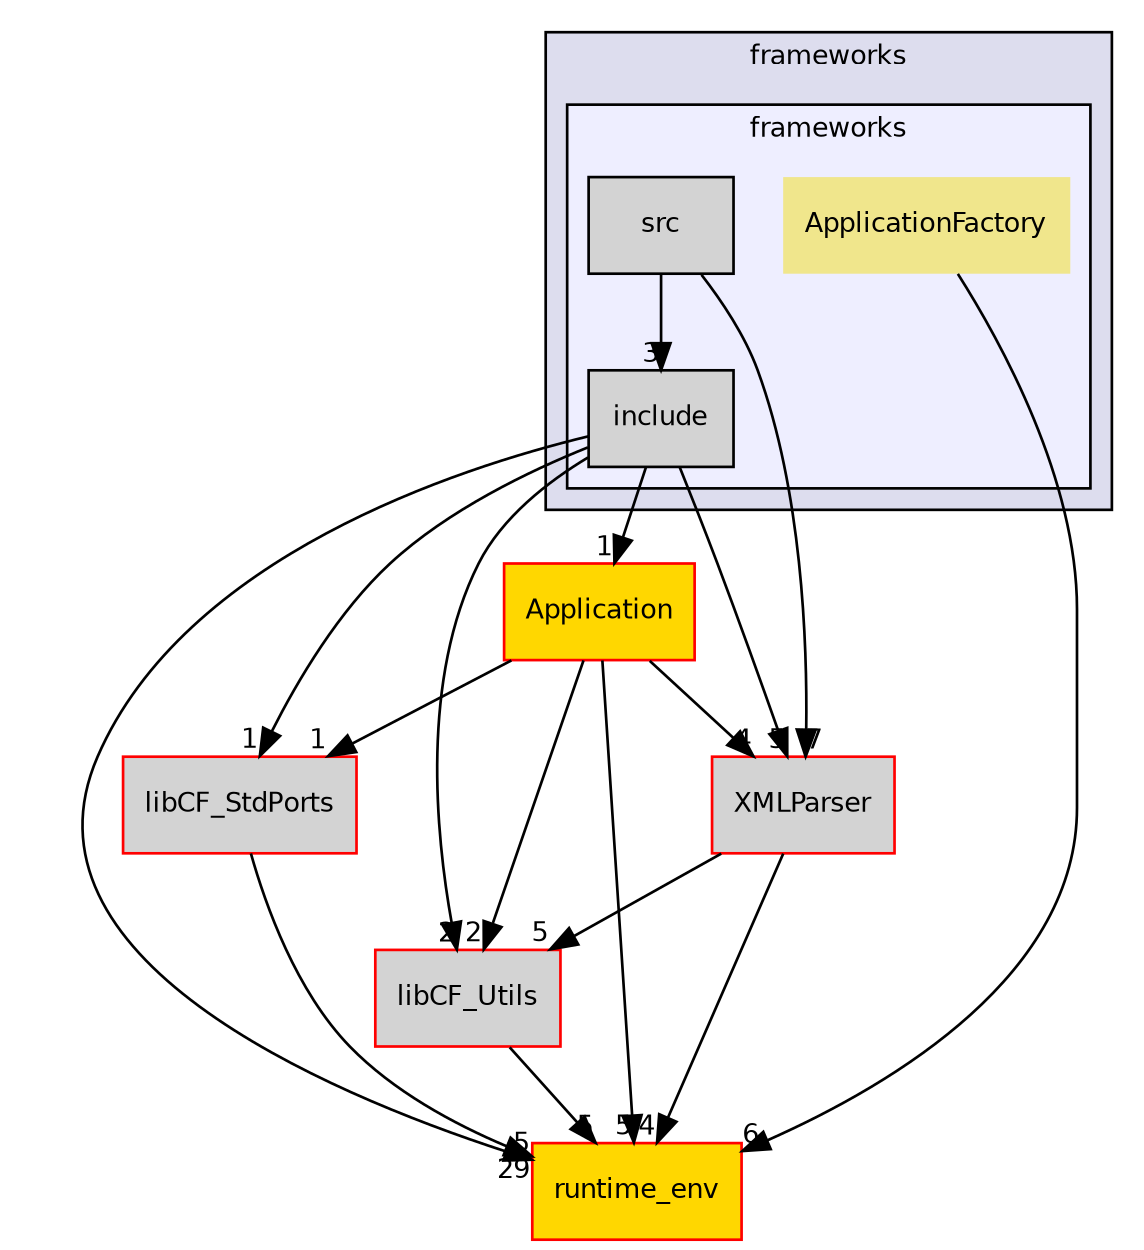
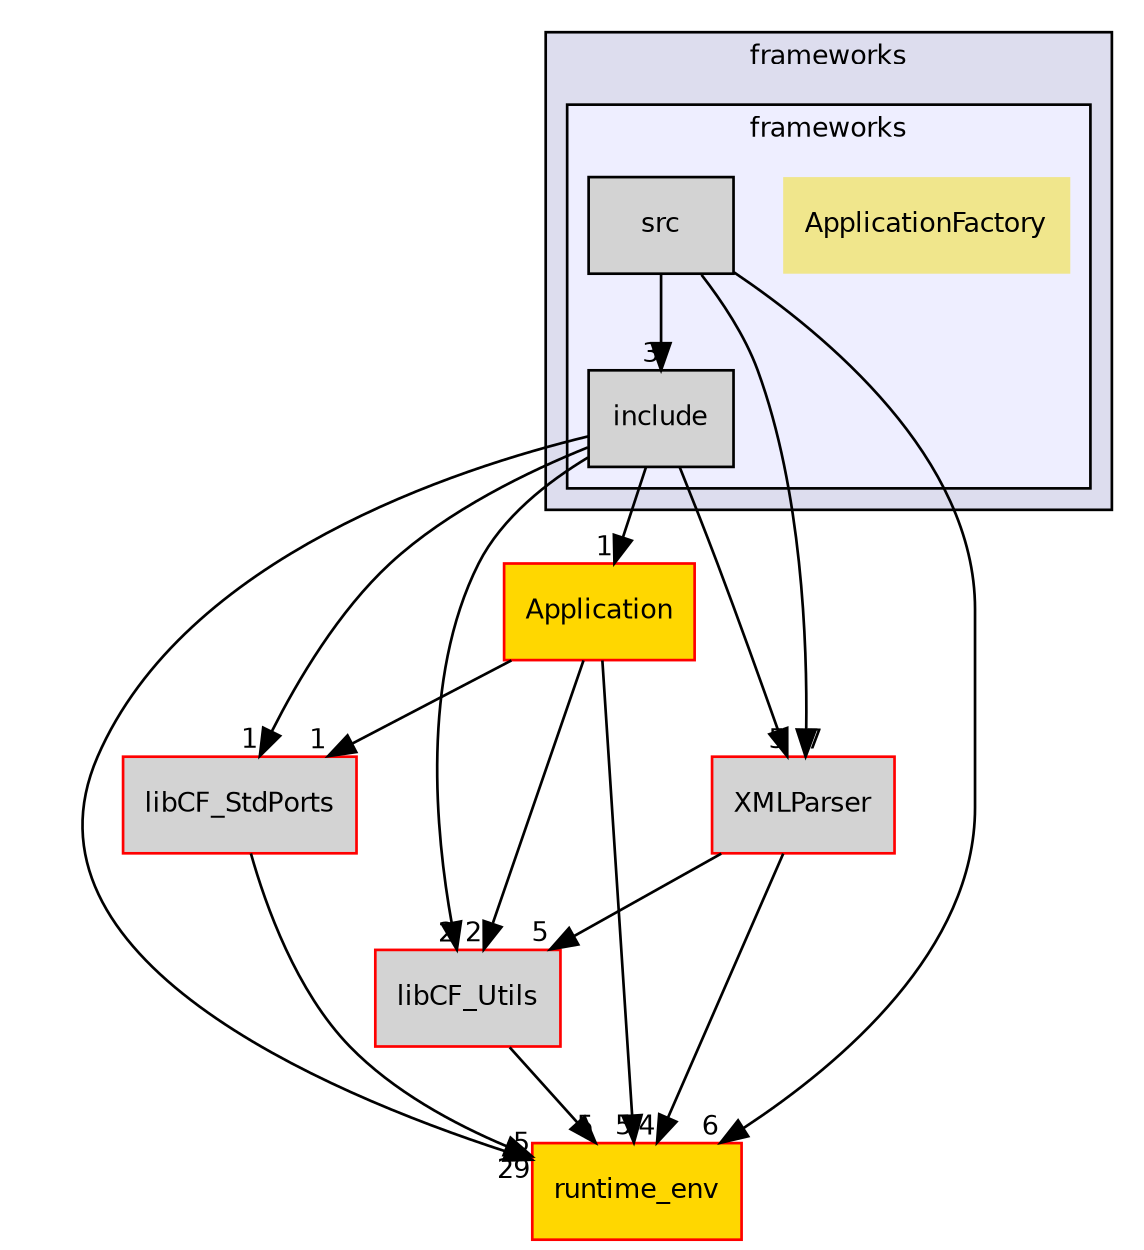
(692, 699) -> none
(1077, 768) -> (975, 699)
